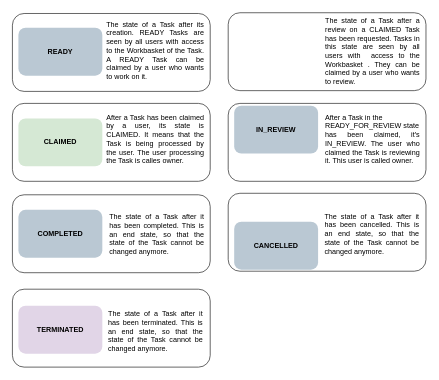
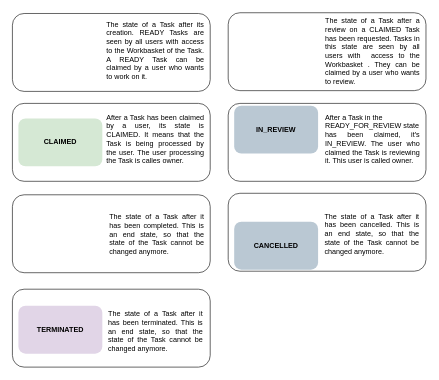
(60, 52) -> none
(60, 234) -> none
